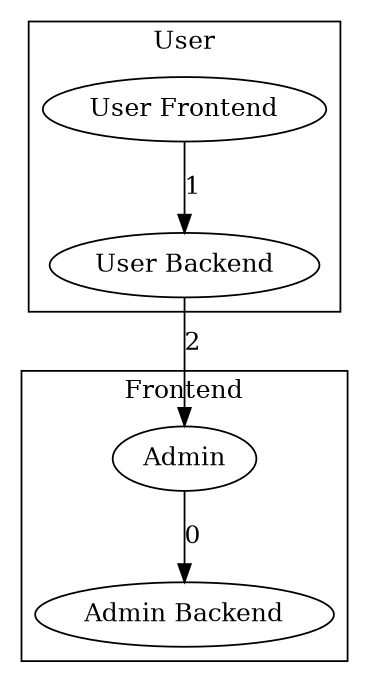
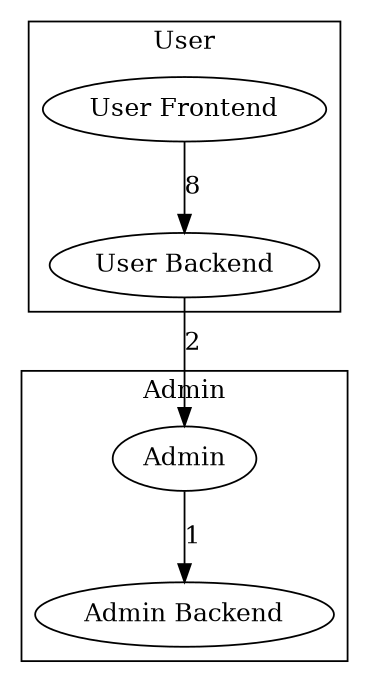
(194, 187) -> (194, 187)
(185, 391) -> (185, 391)
(194, 537) -> (194, 537)
